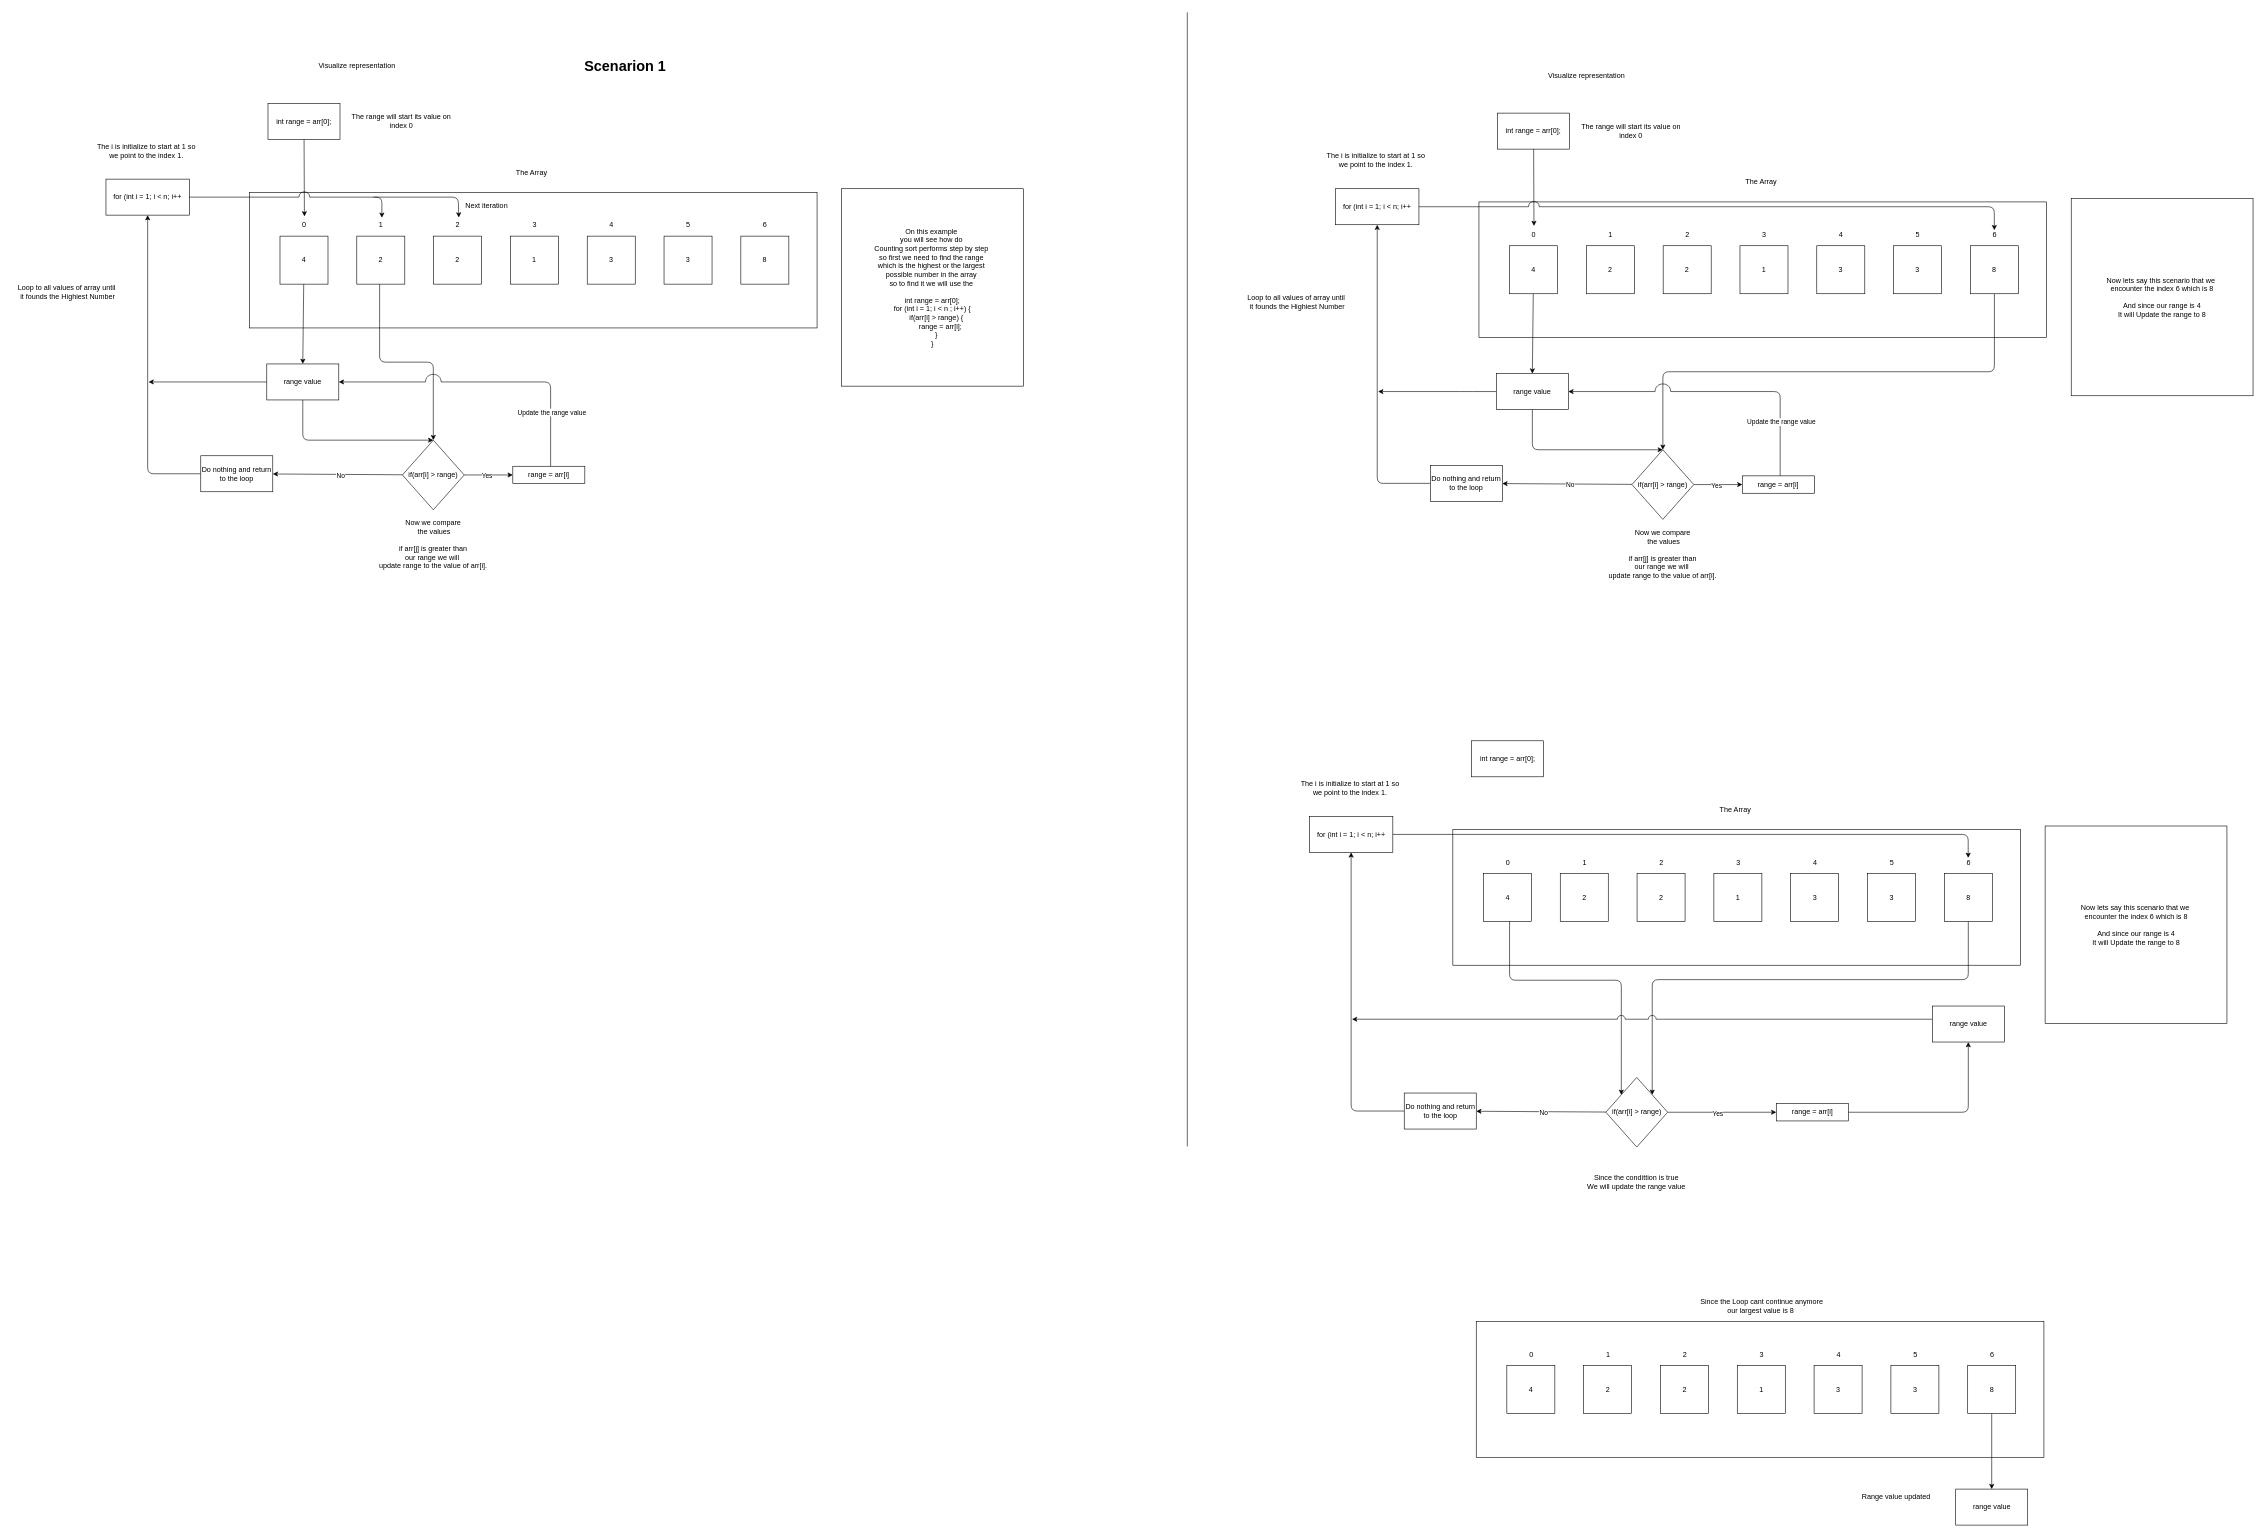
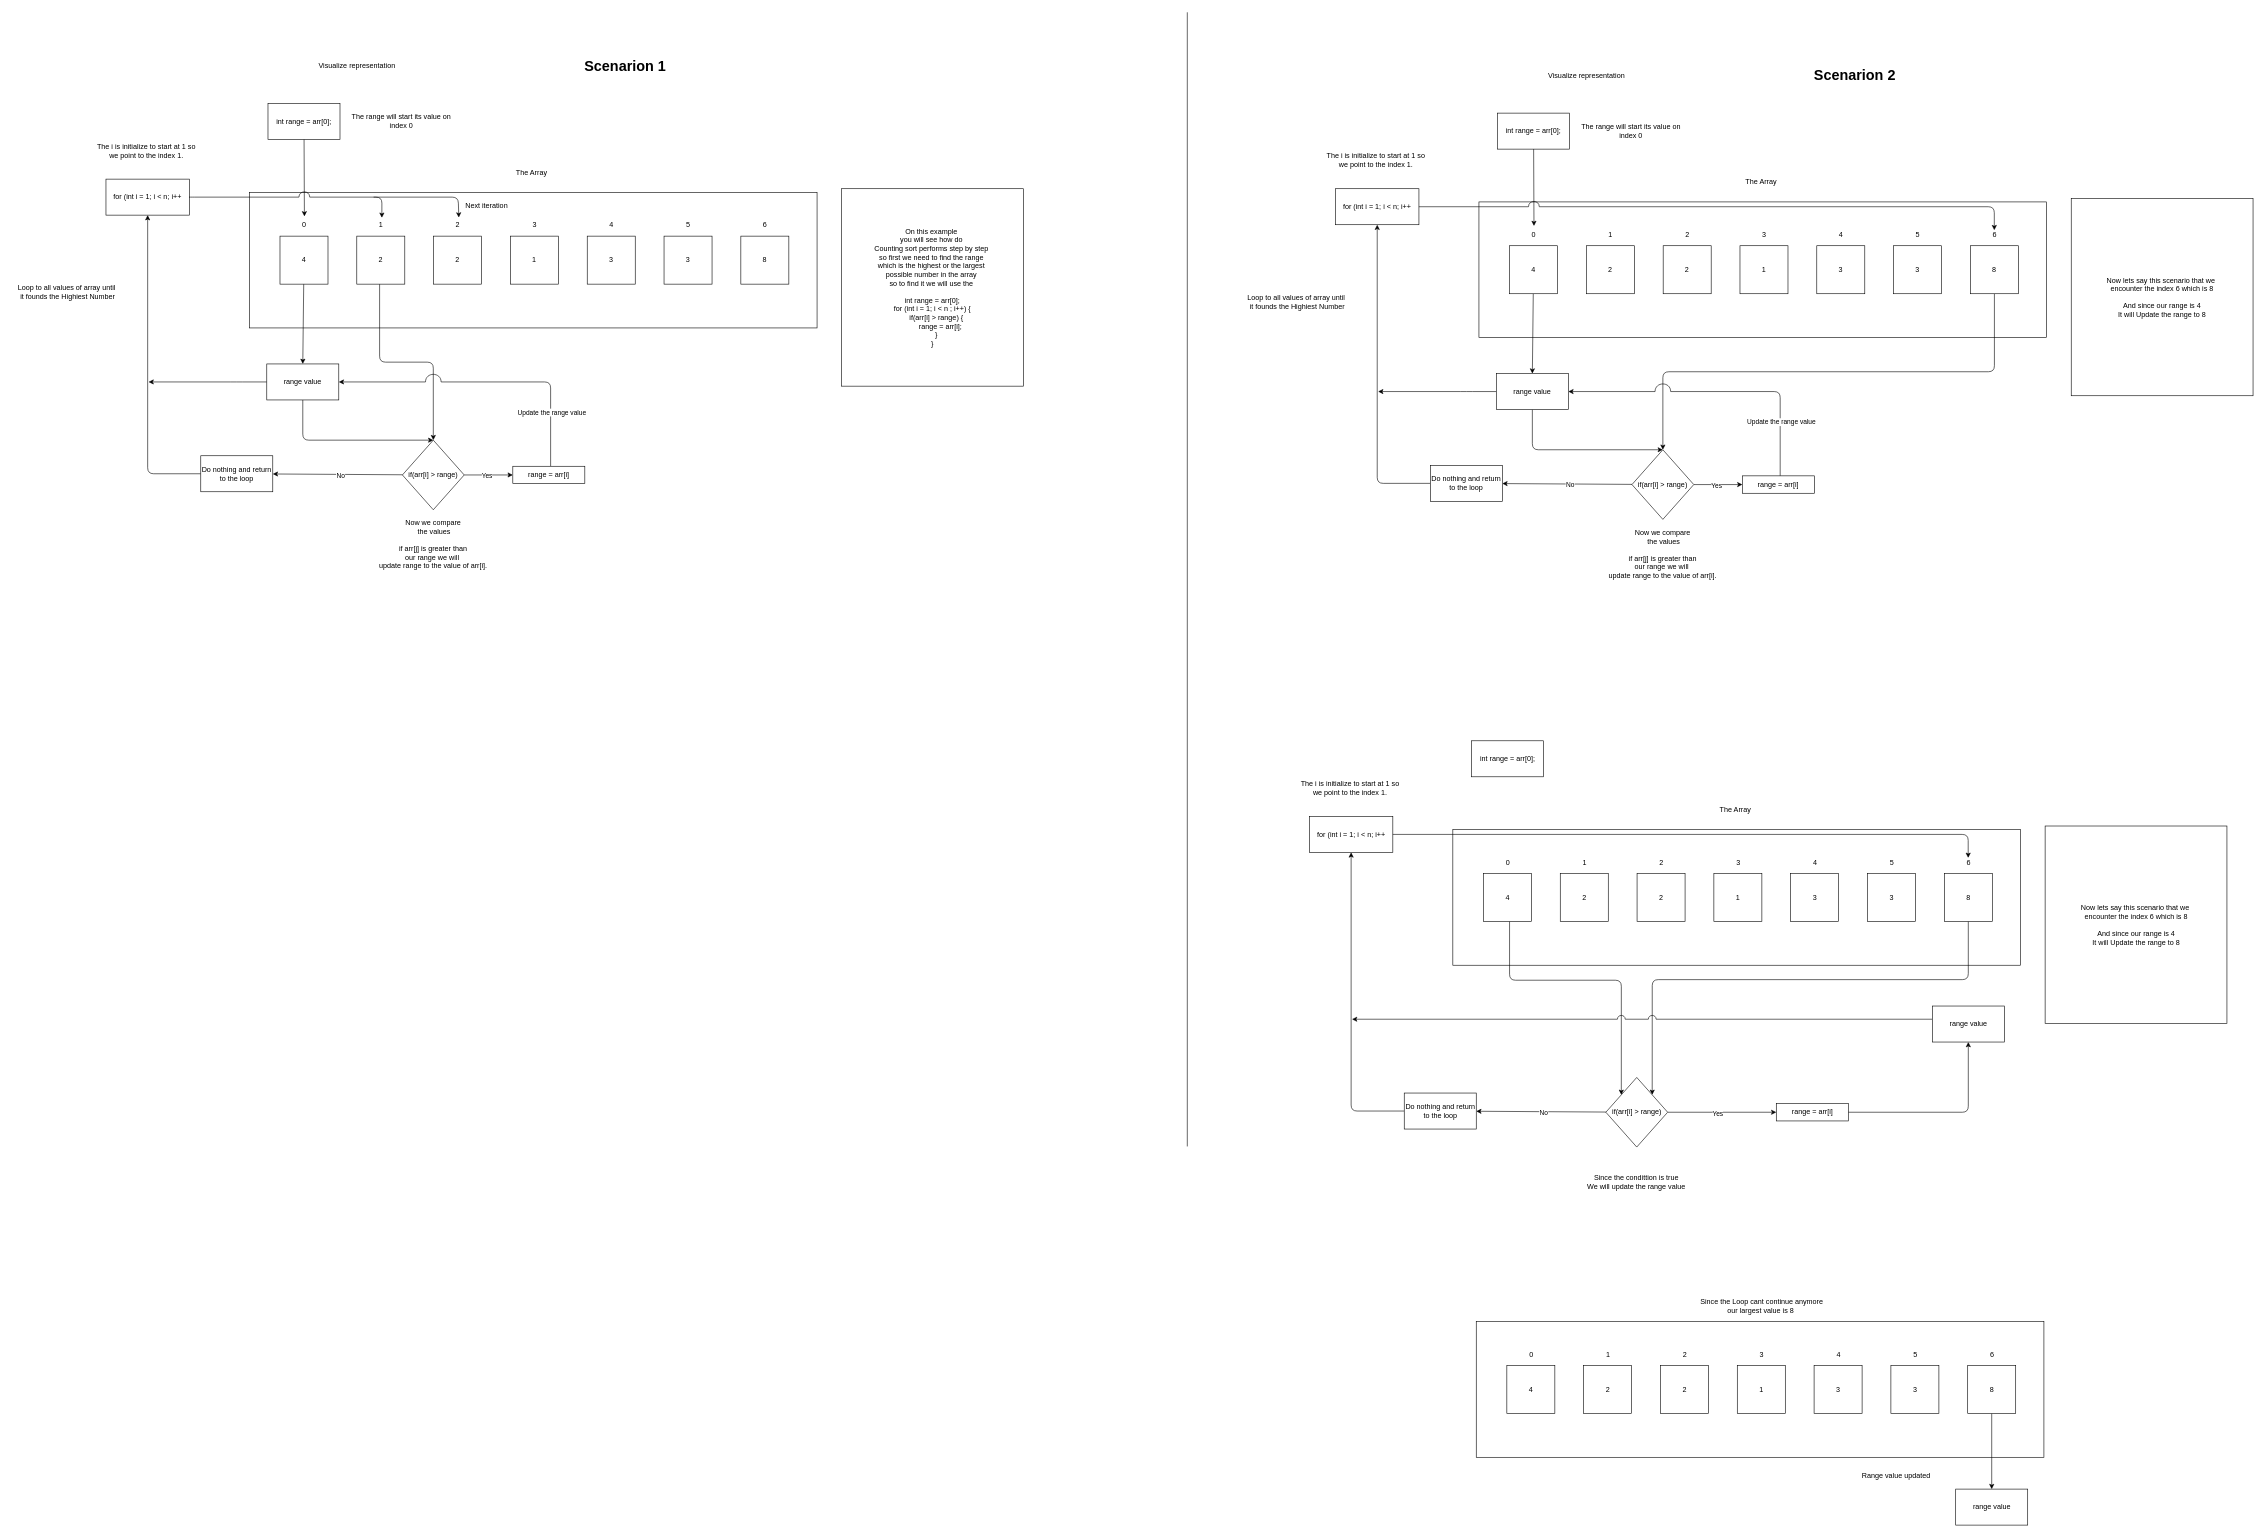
none -> (1854, 76)
(1895, 1497) -> (1895, 1476)
